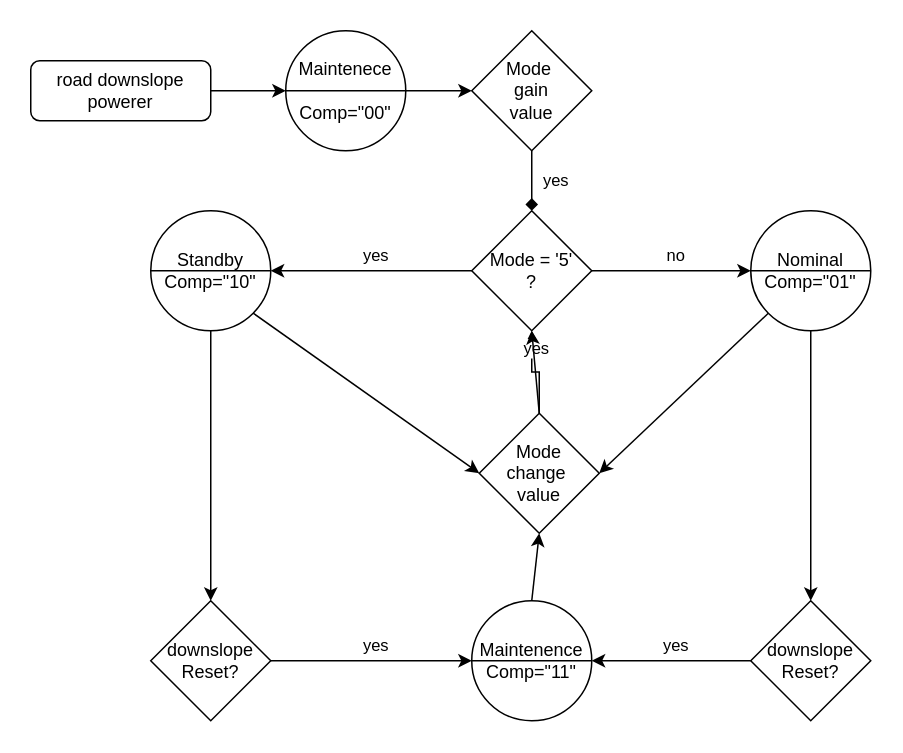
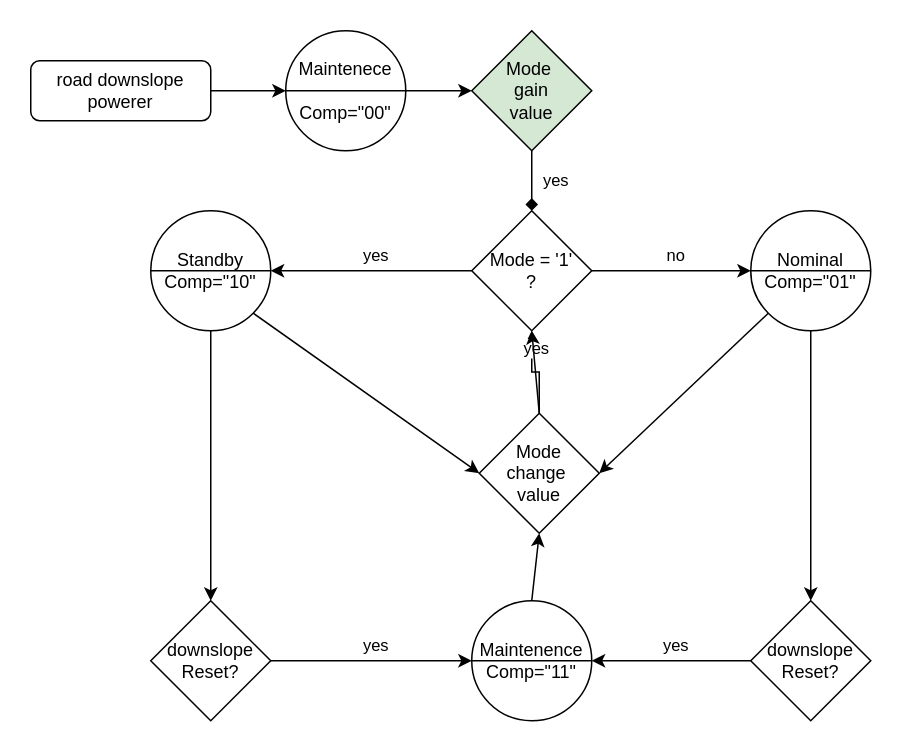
(532, 91) -> (532, 91)
(532, 271) -> (532, 271)
